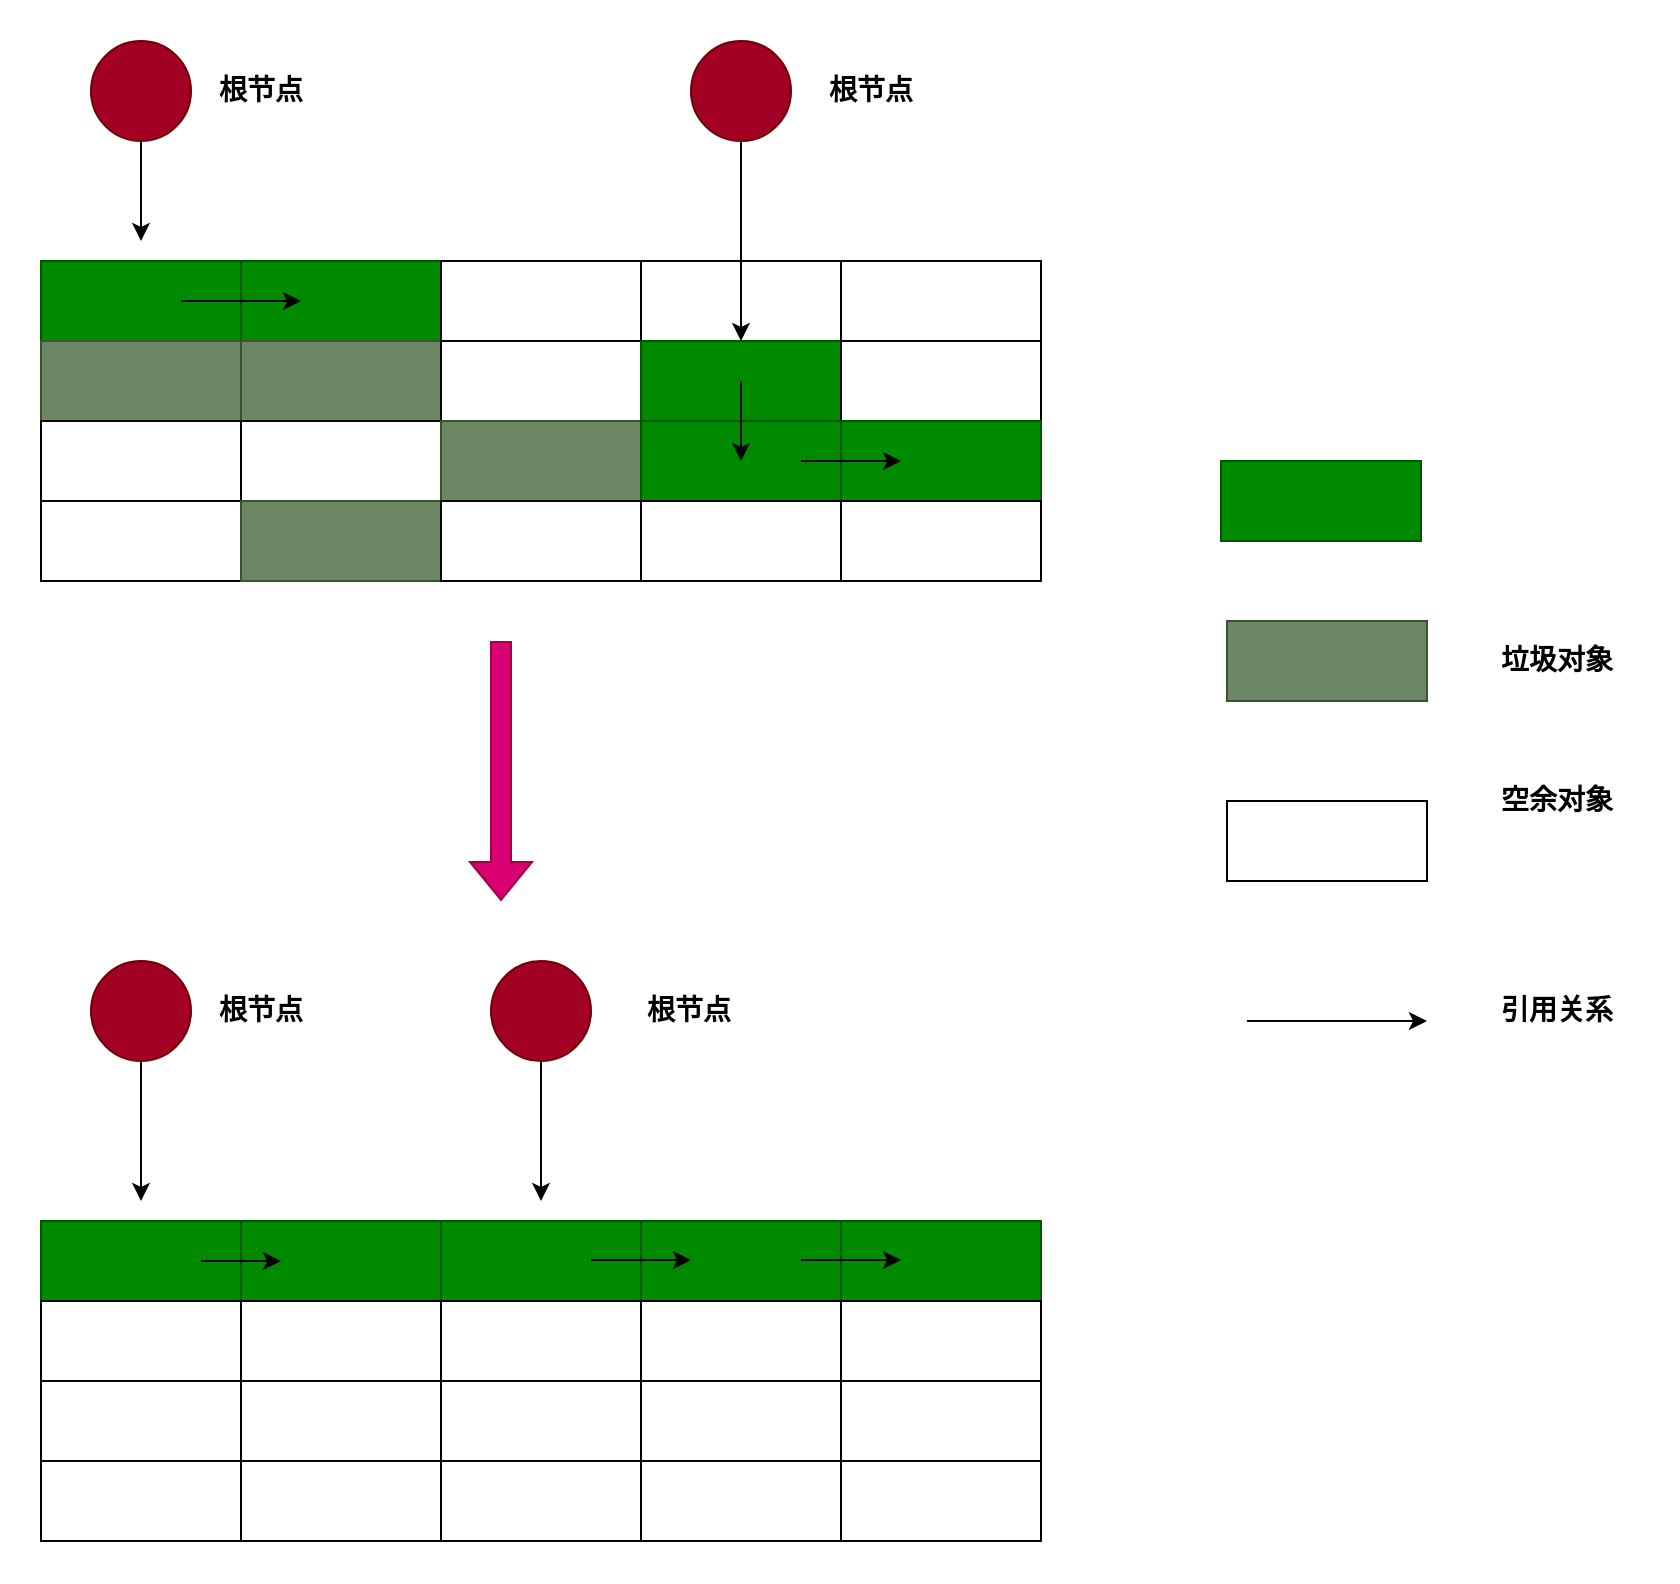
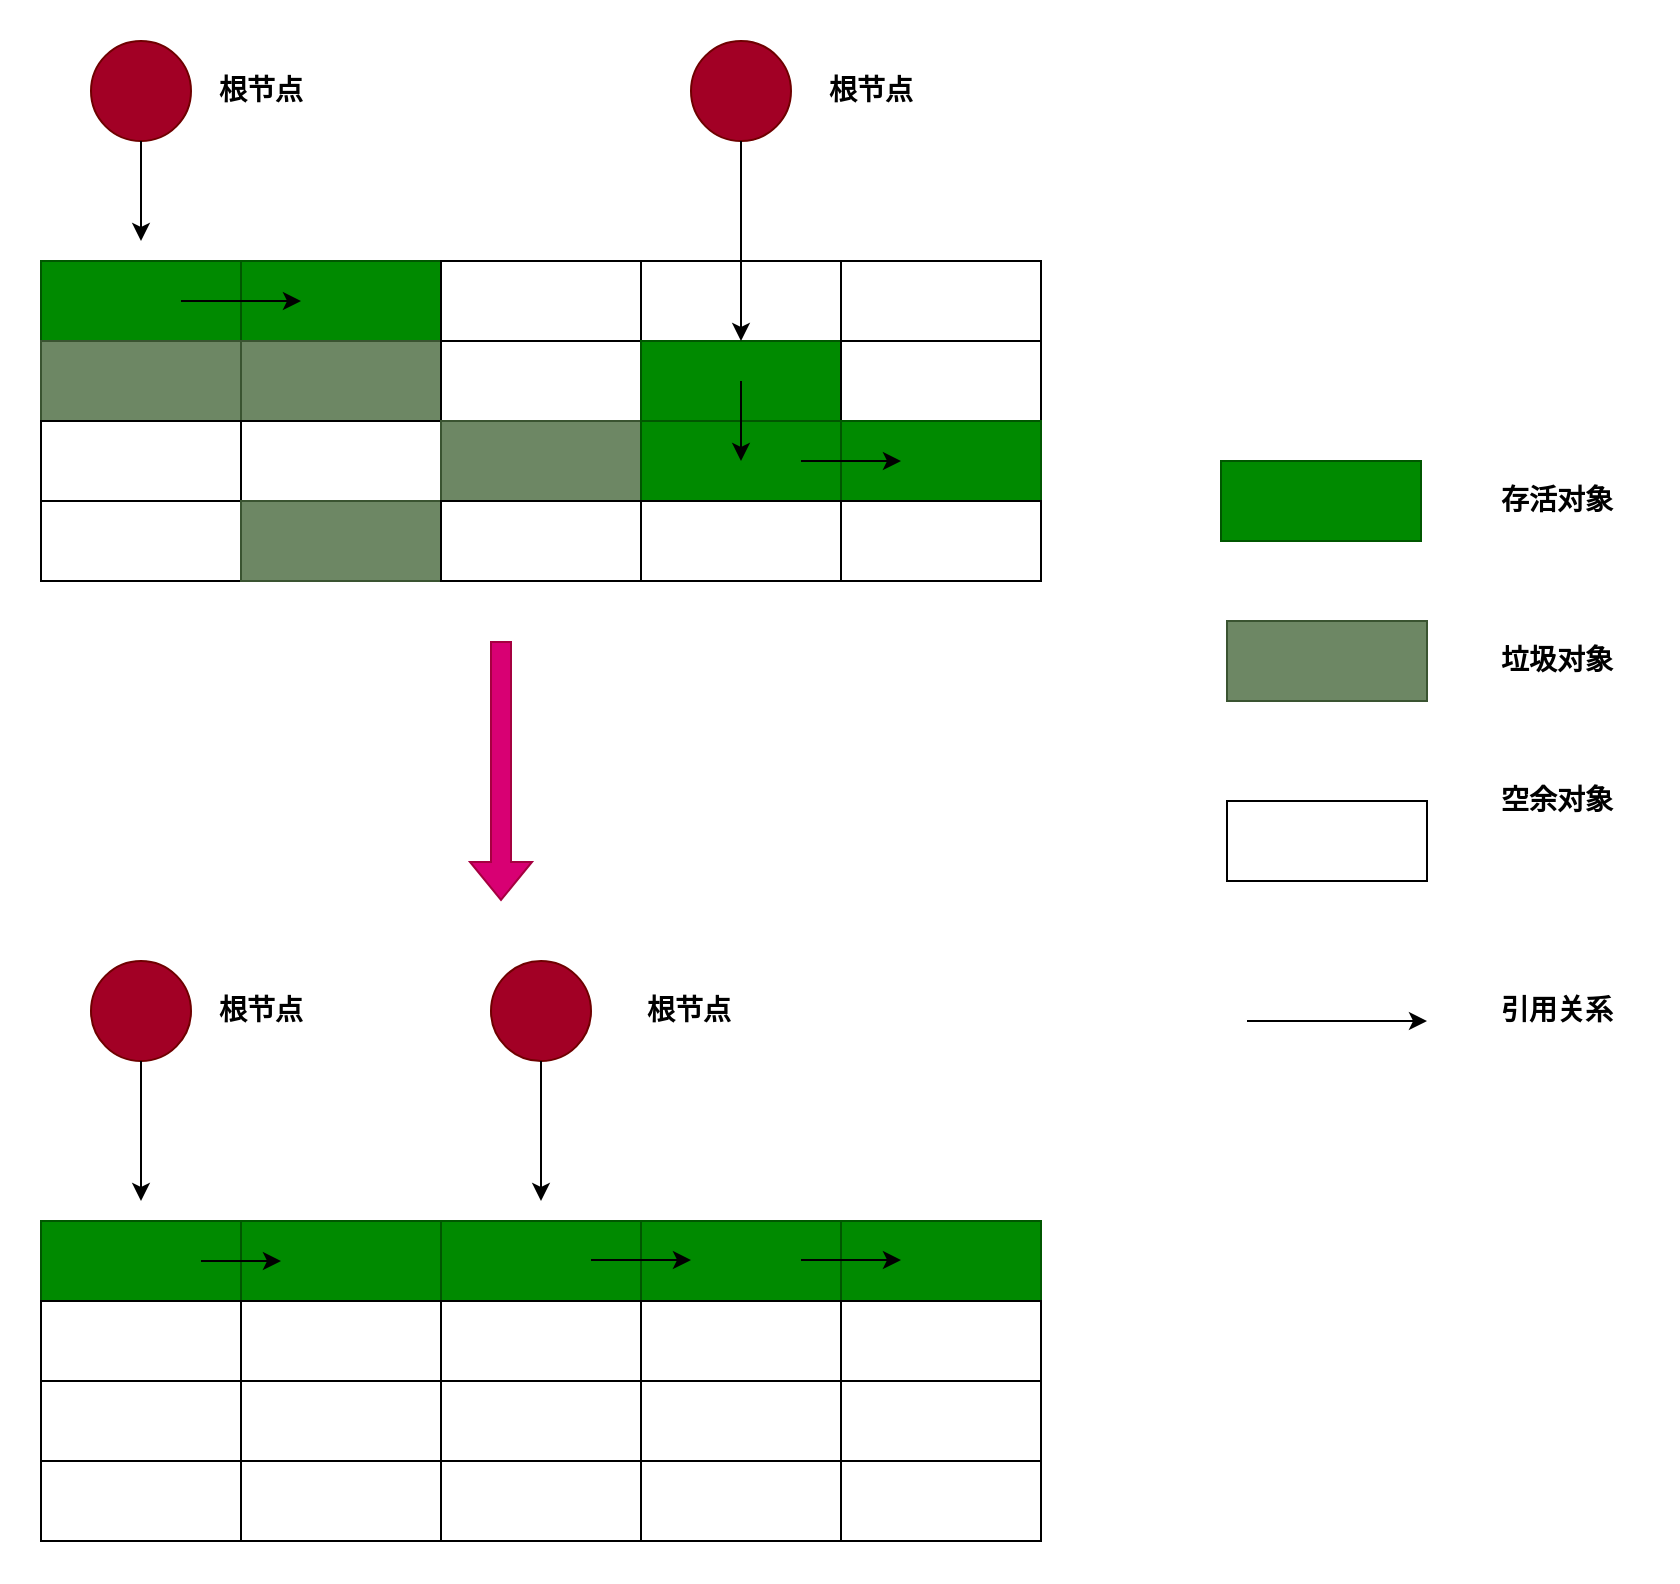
none -> (1557, 501)
